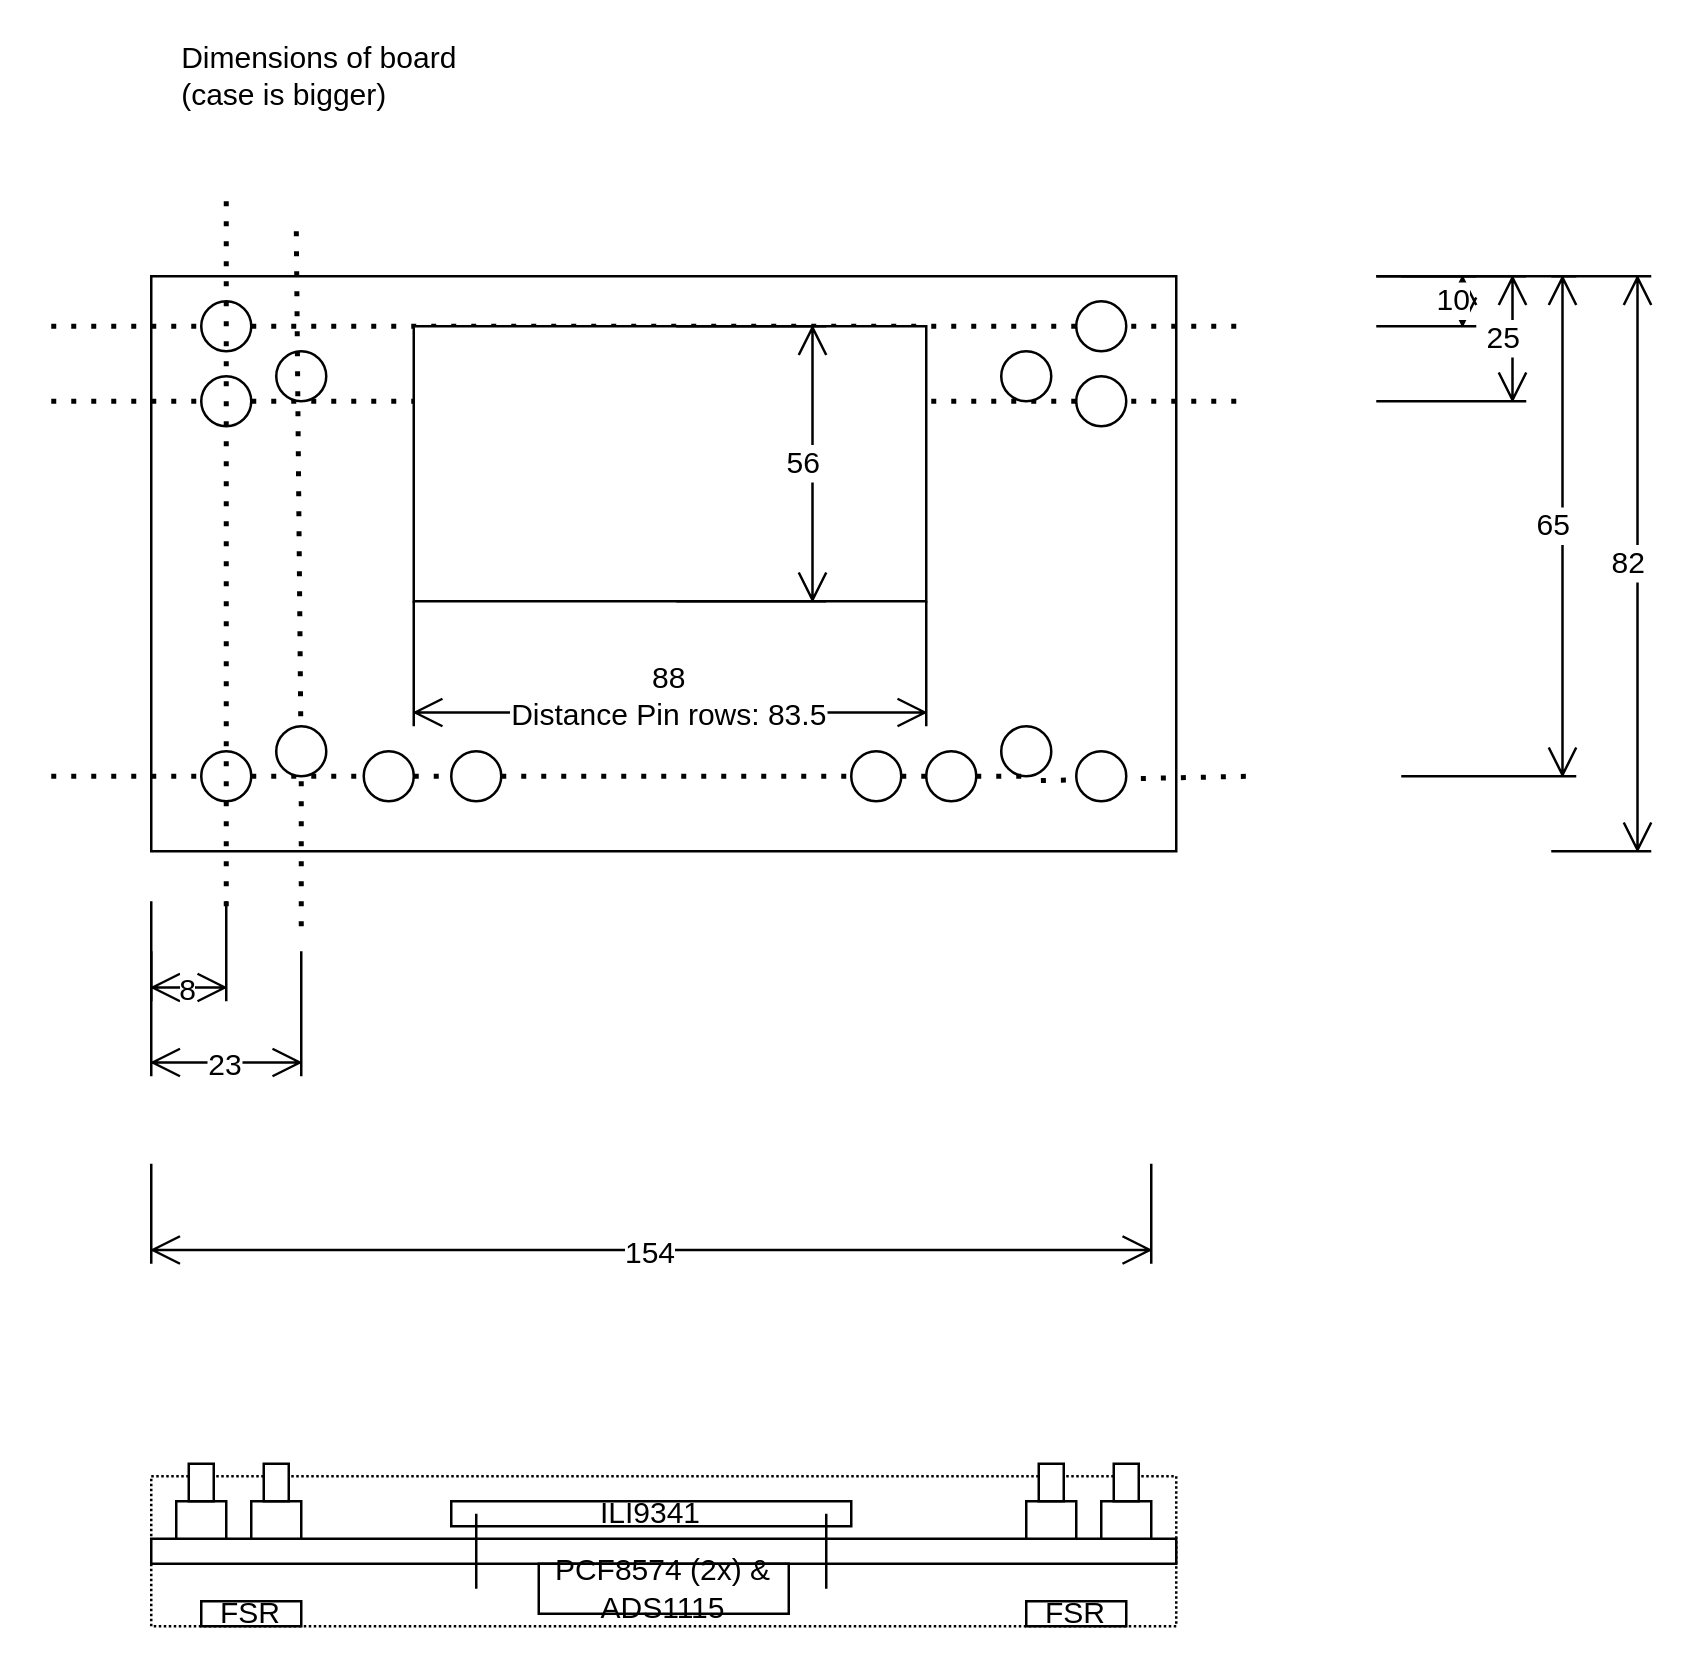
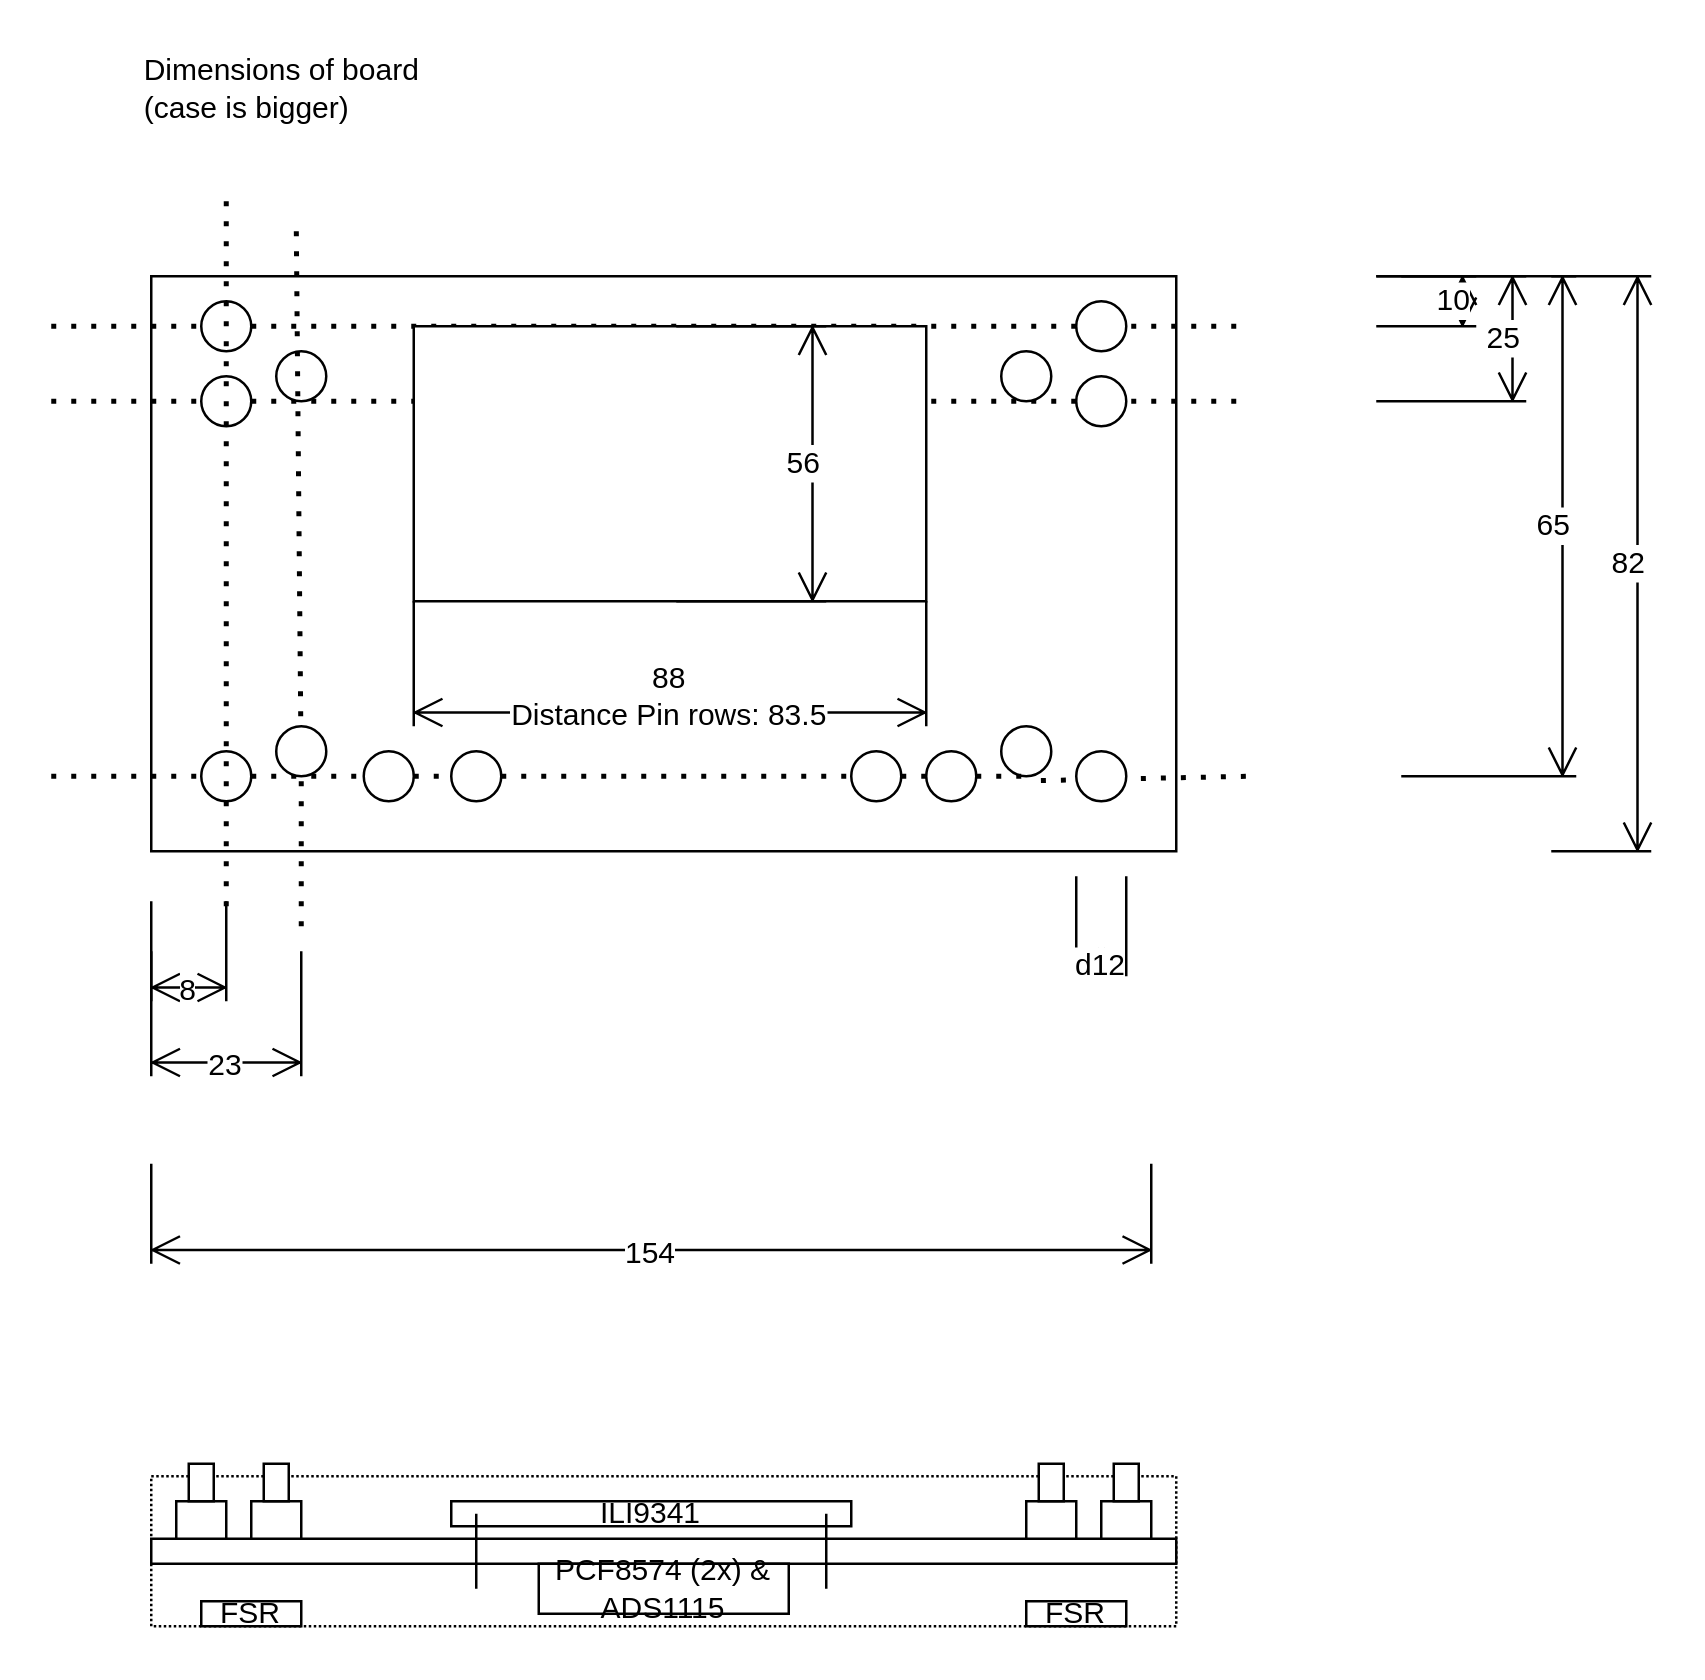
(320, 76) -> (283, 89)
none -> (1101, 926)
